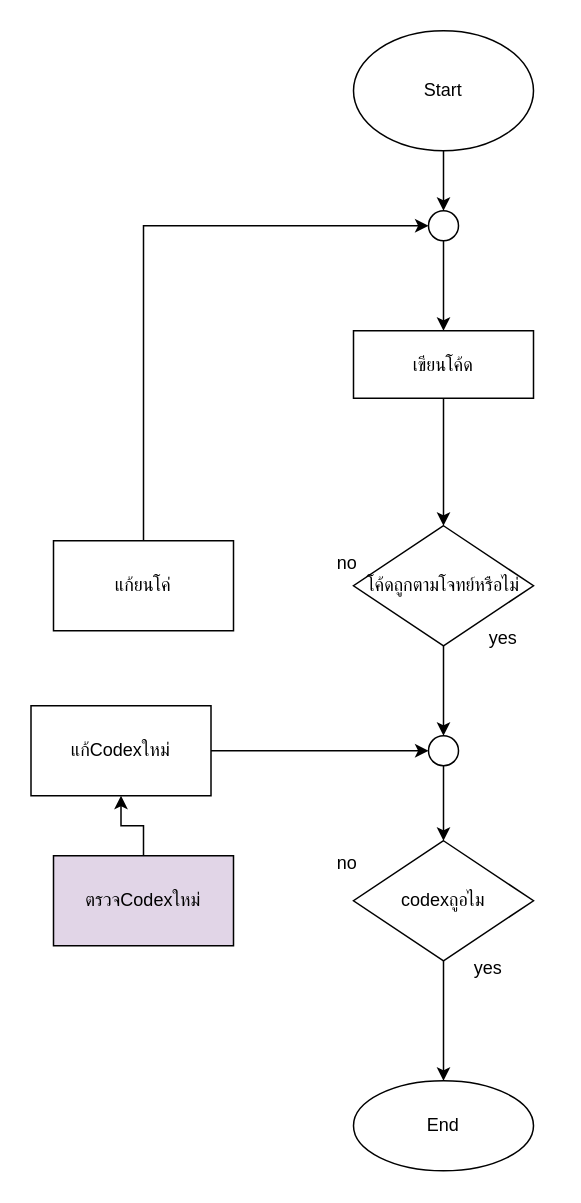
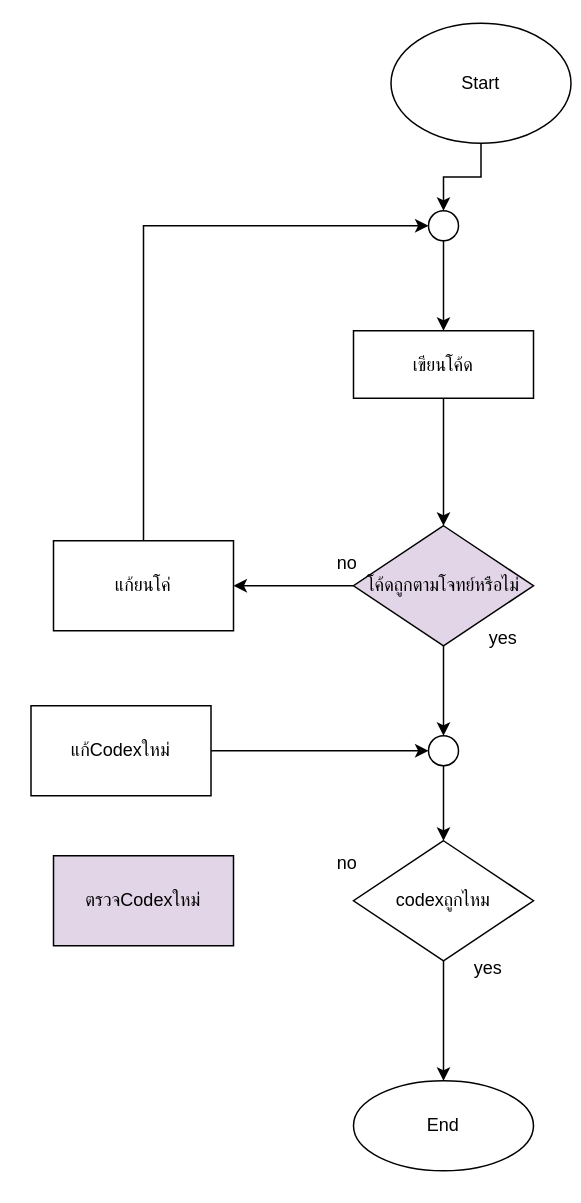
(443, 91) -> (481, 83)
none -> (298, 586)
(443, 586) -> (443, 586)
(137, 826) -> none
(443, 901) -> (443, 901)
